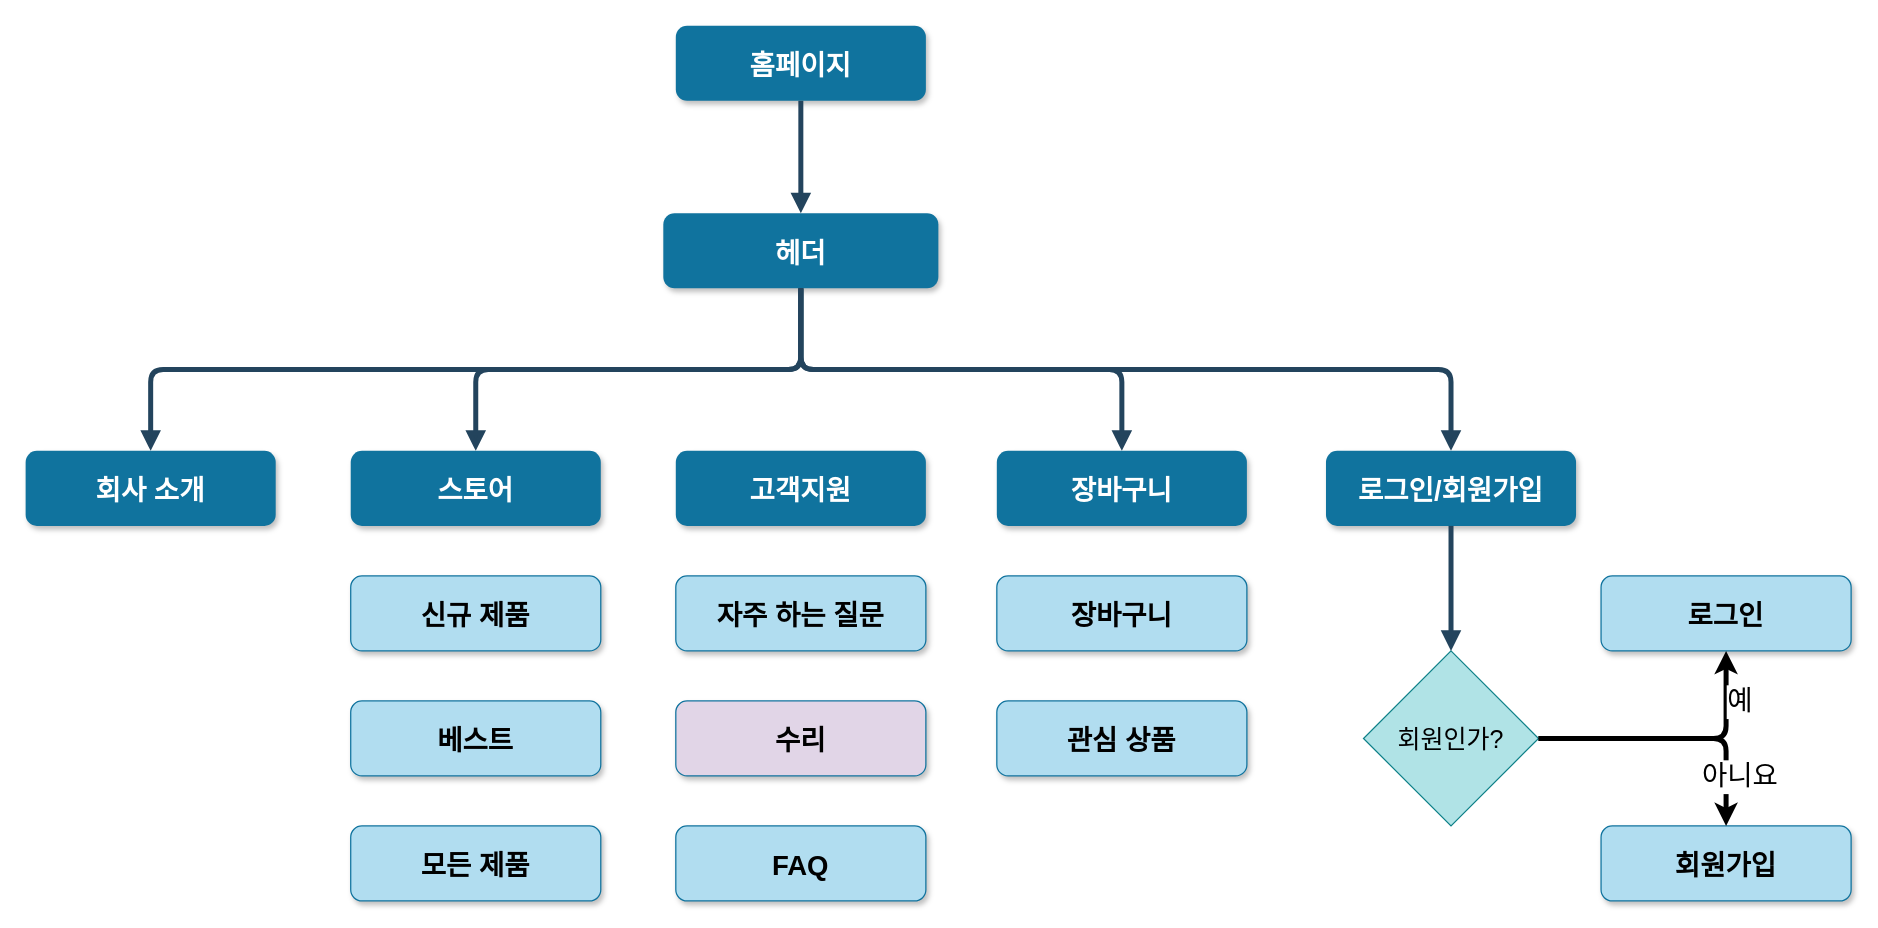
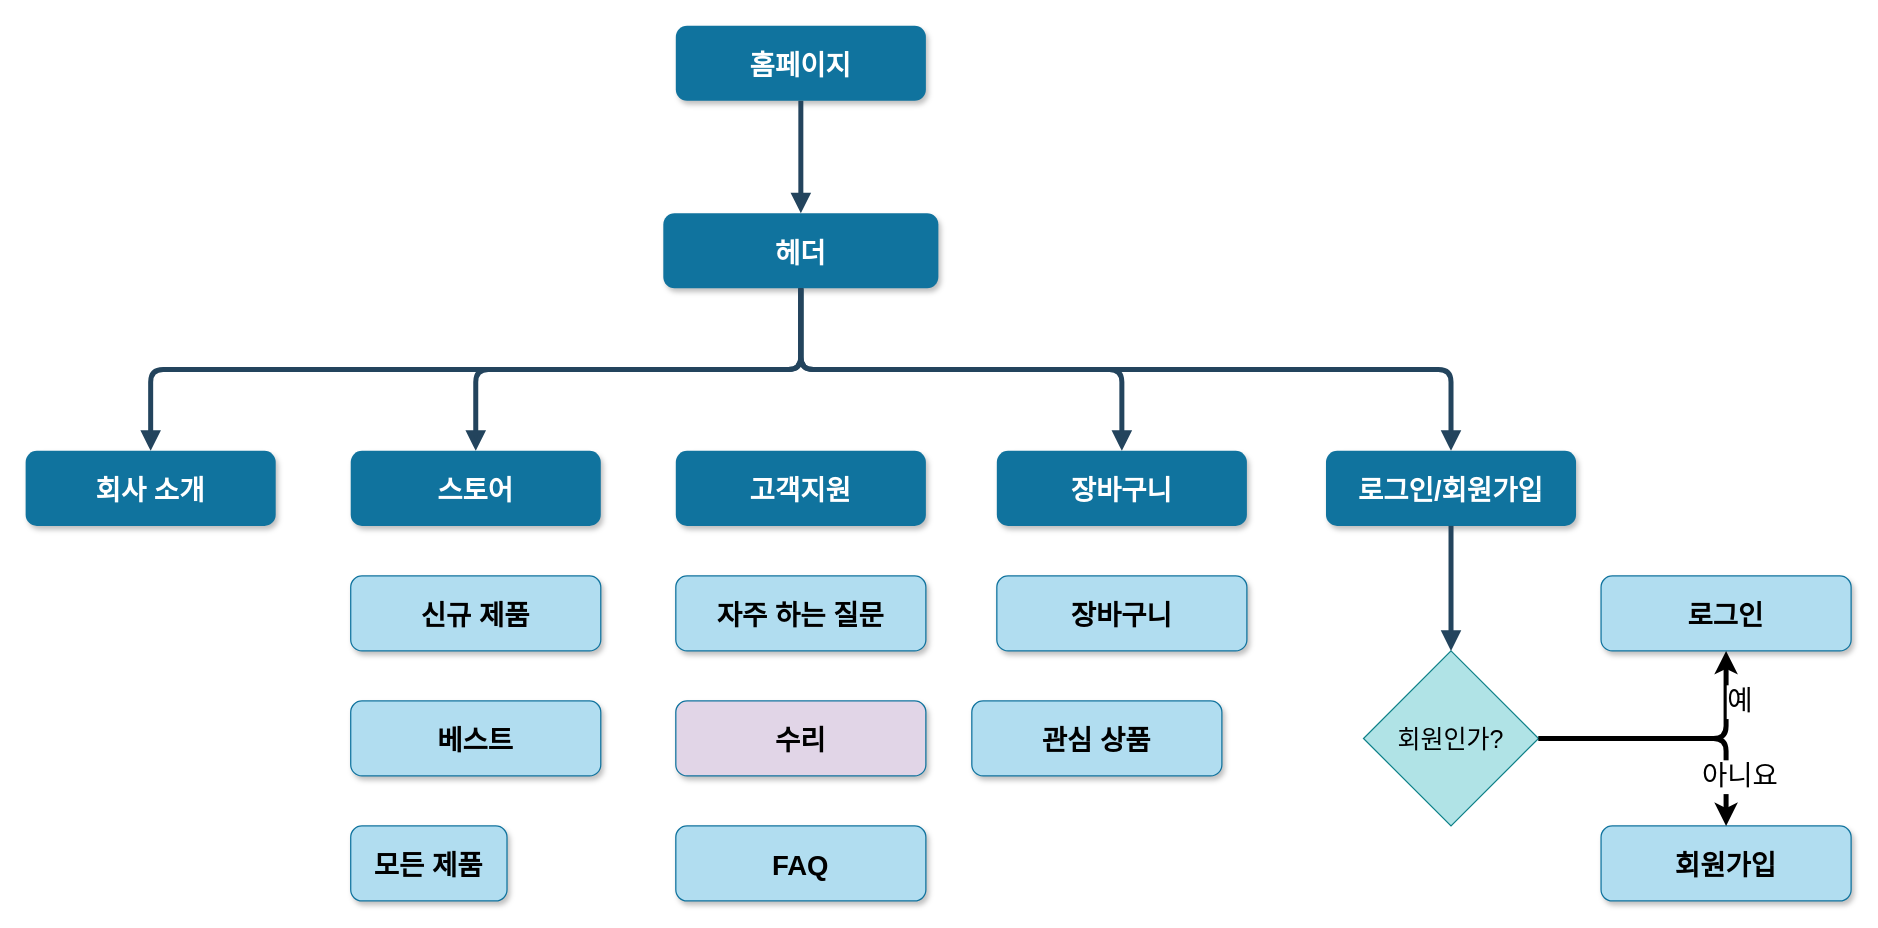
(1122, 738) -> (1097, 738)
(476, 863) -> (429, 863)
